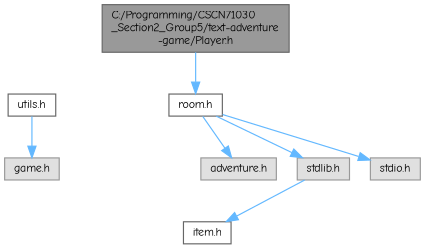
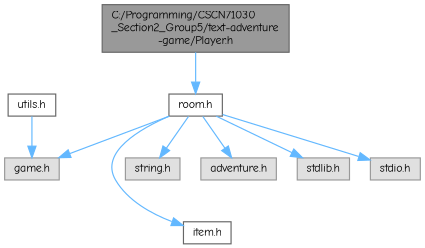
none -> (120, 135)
none -> (153, 169)
(271, 198) -> (112, 169)
